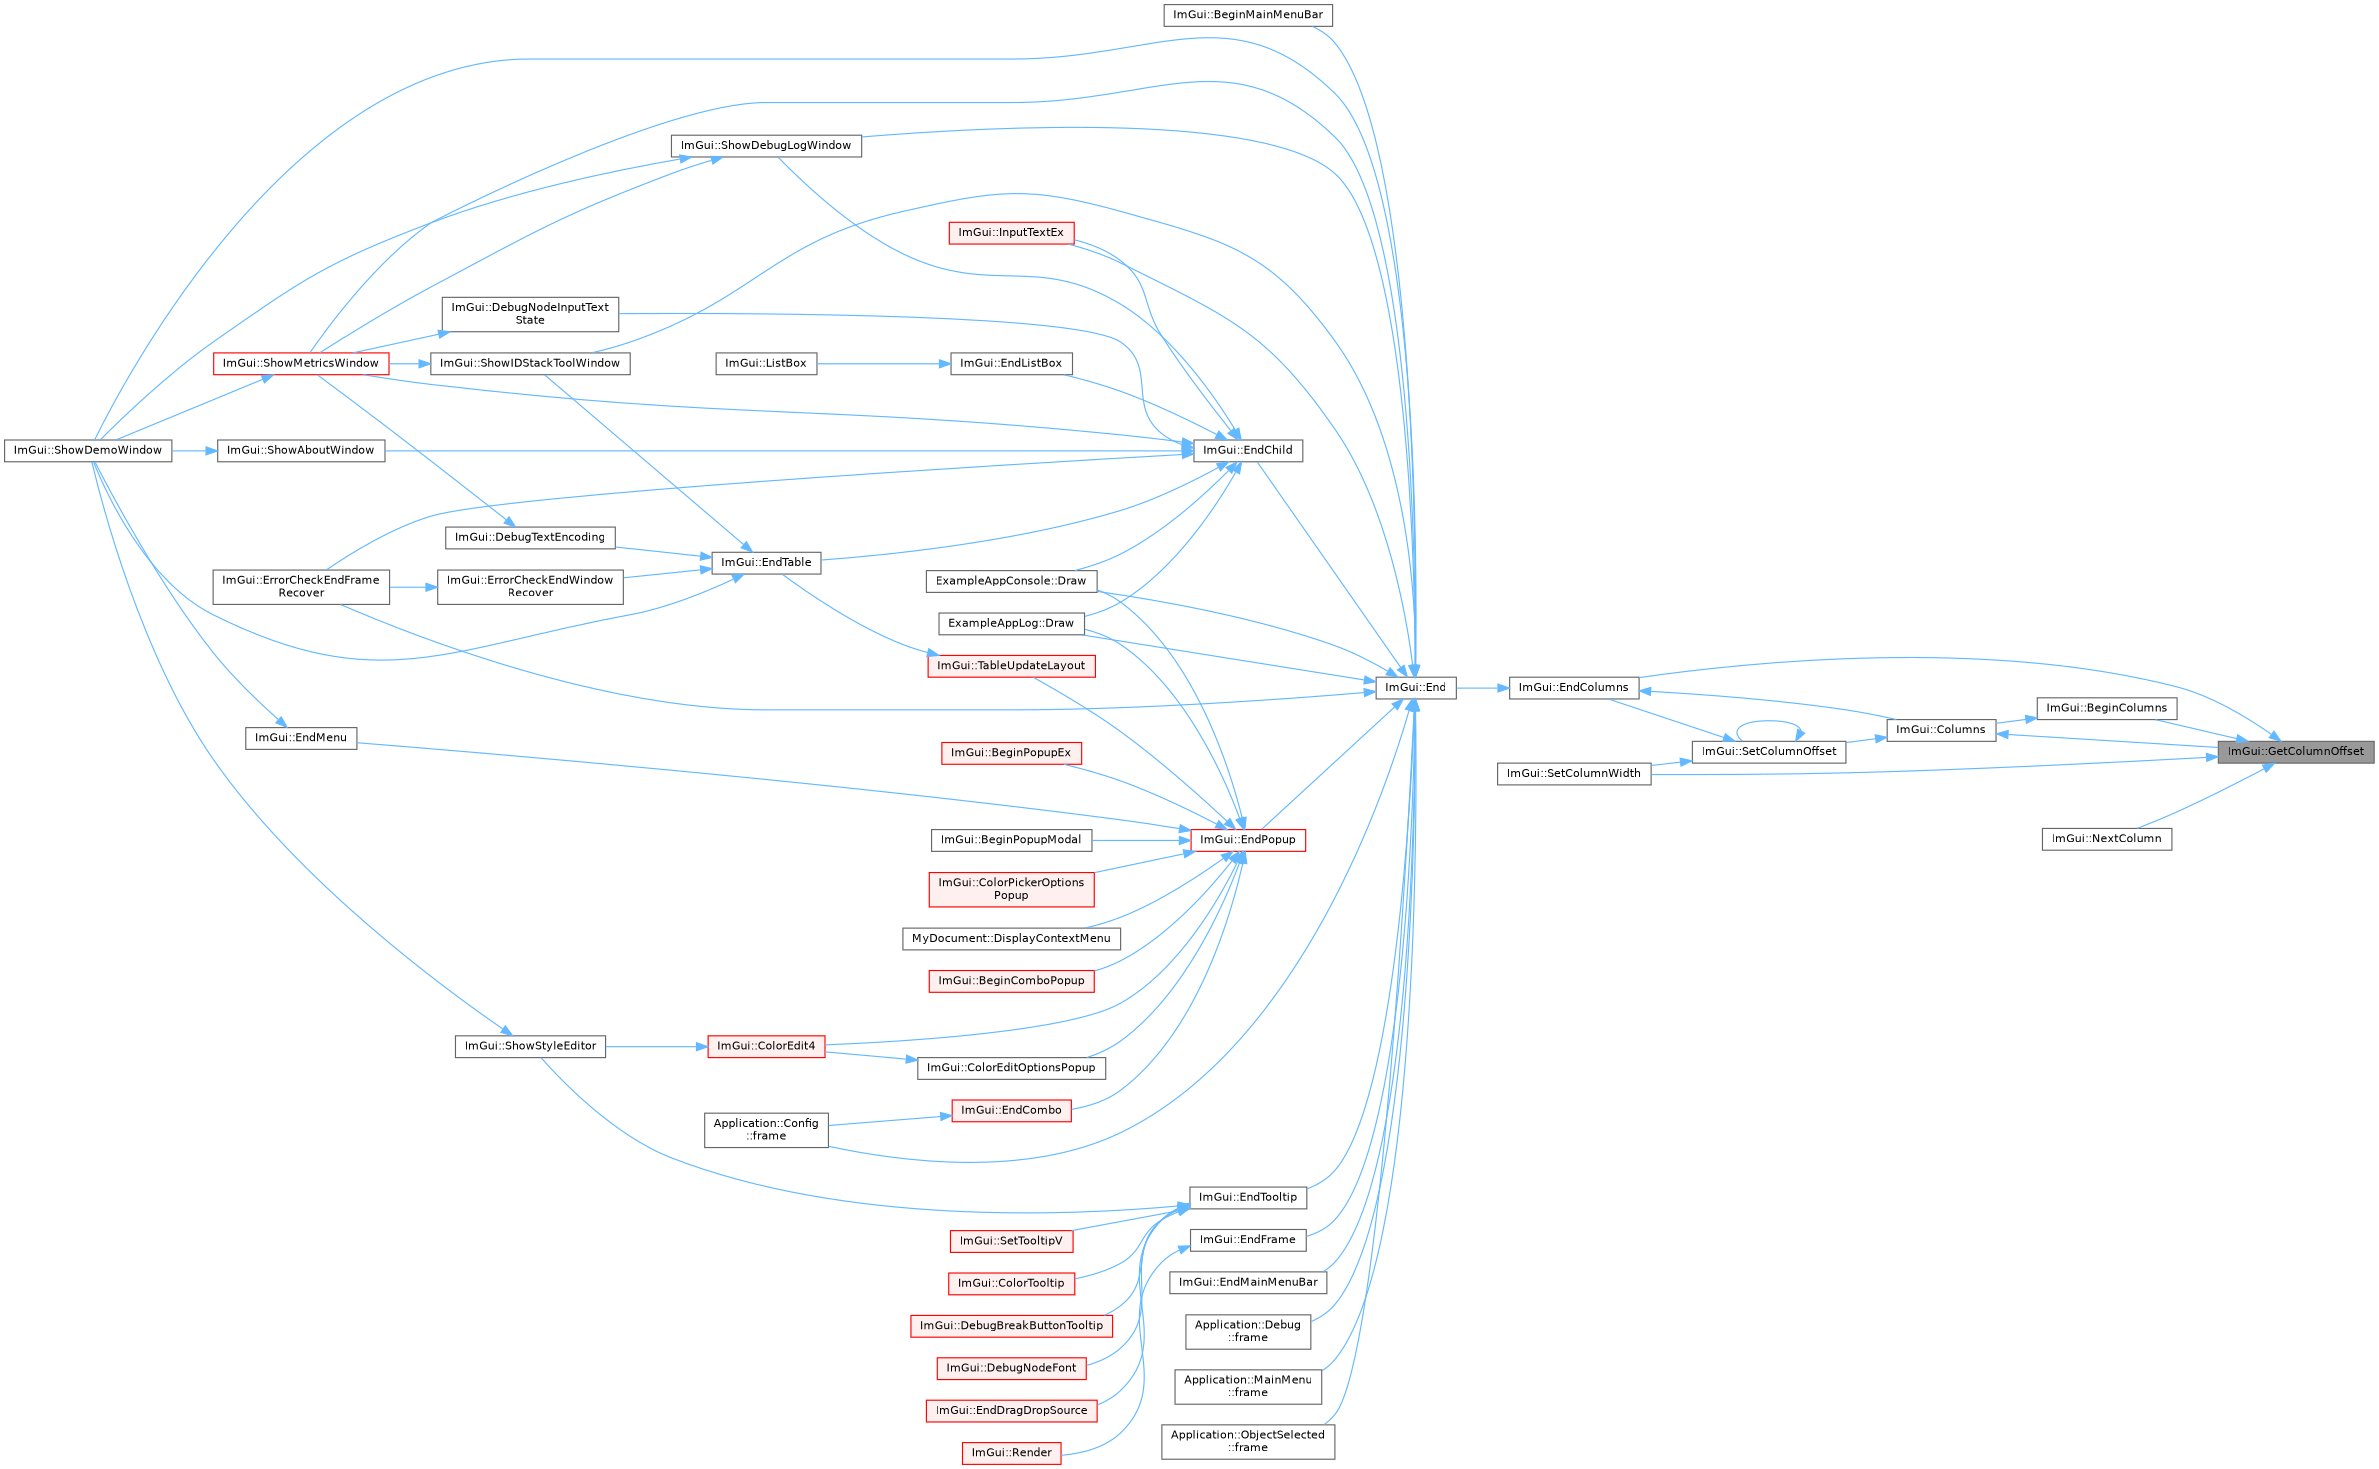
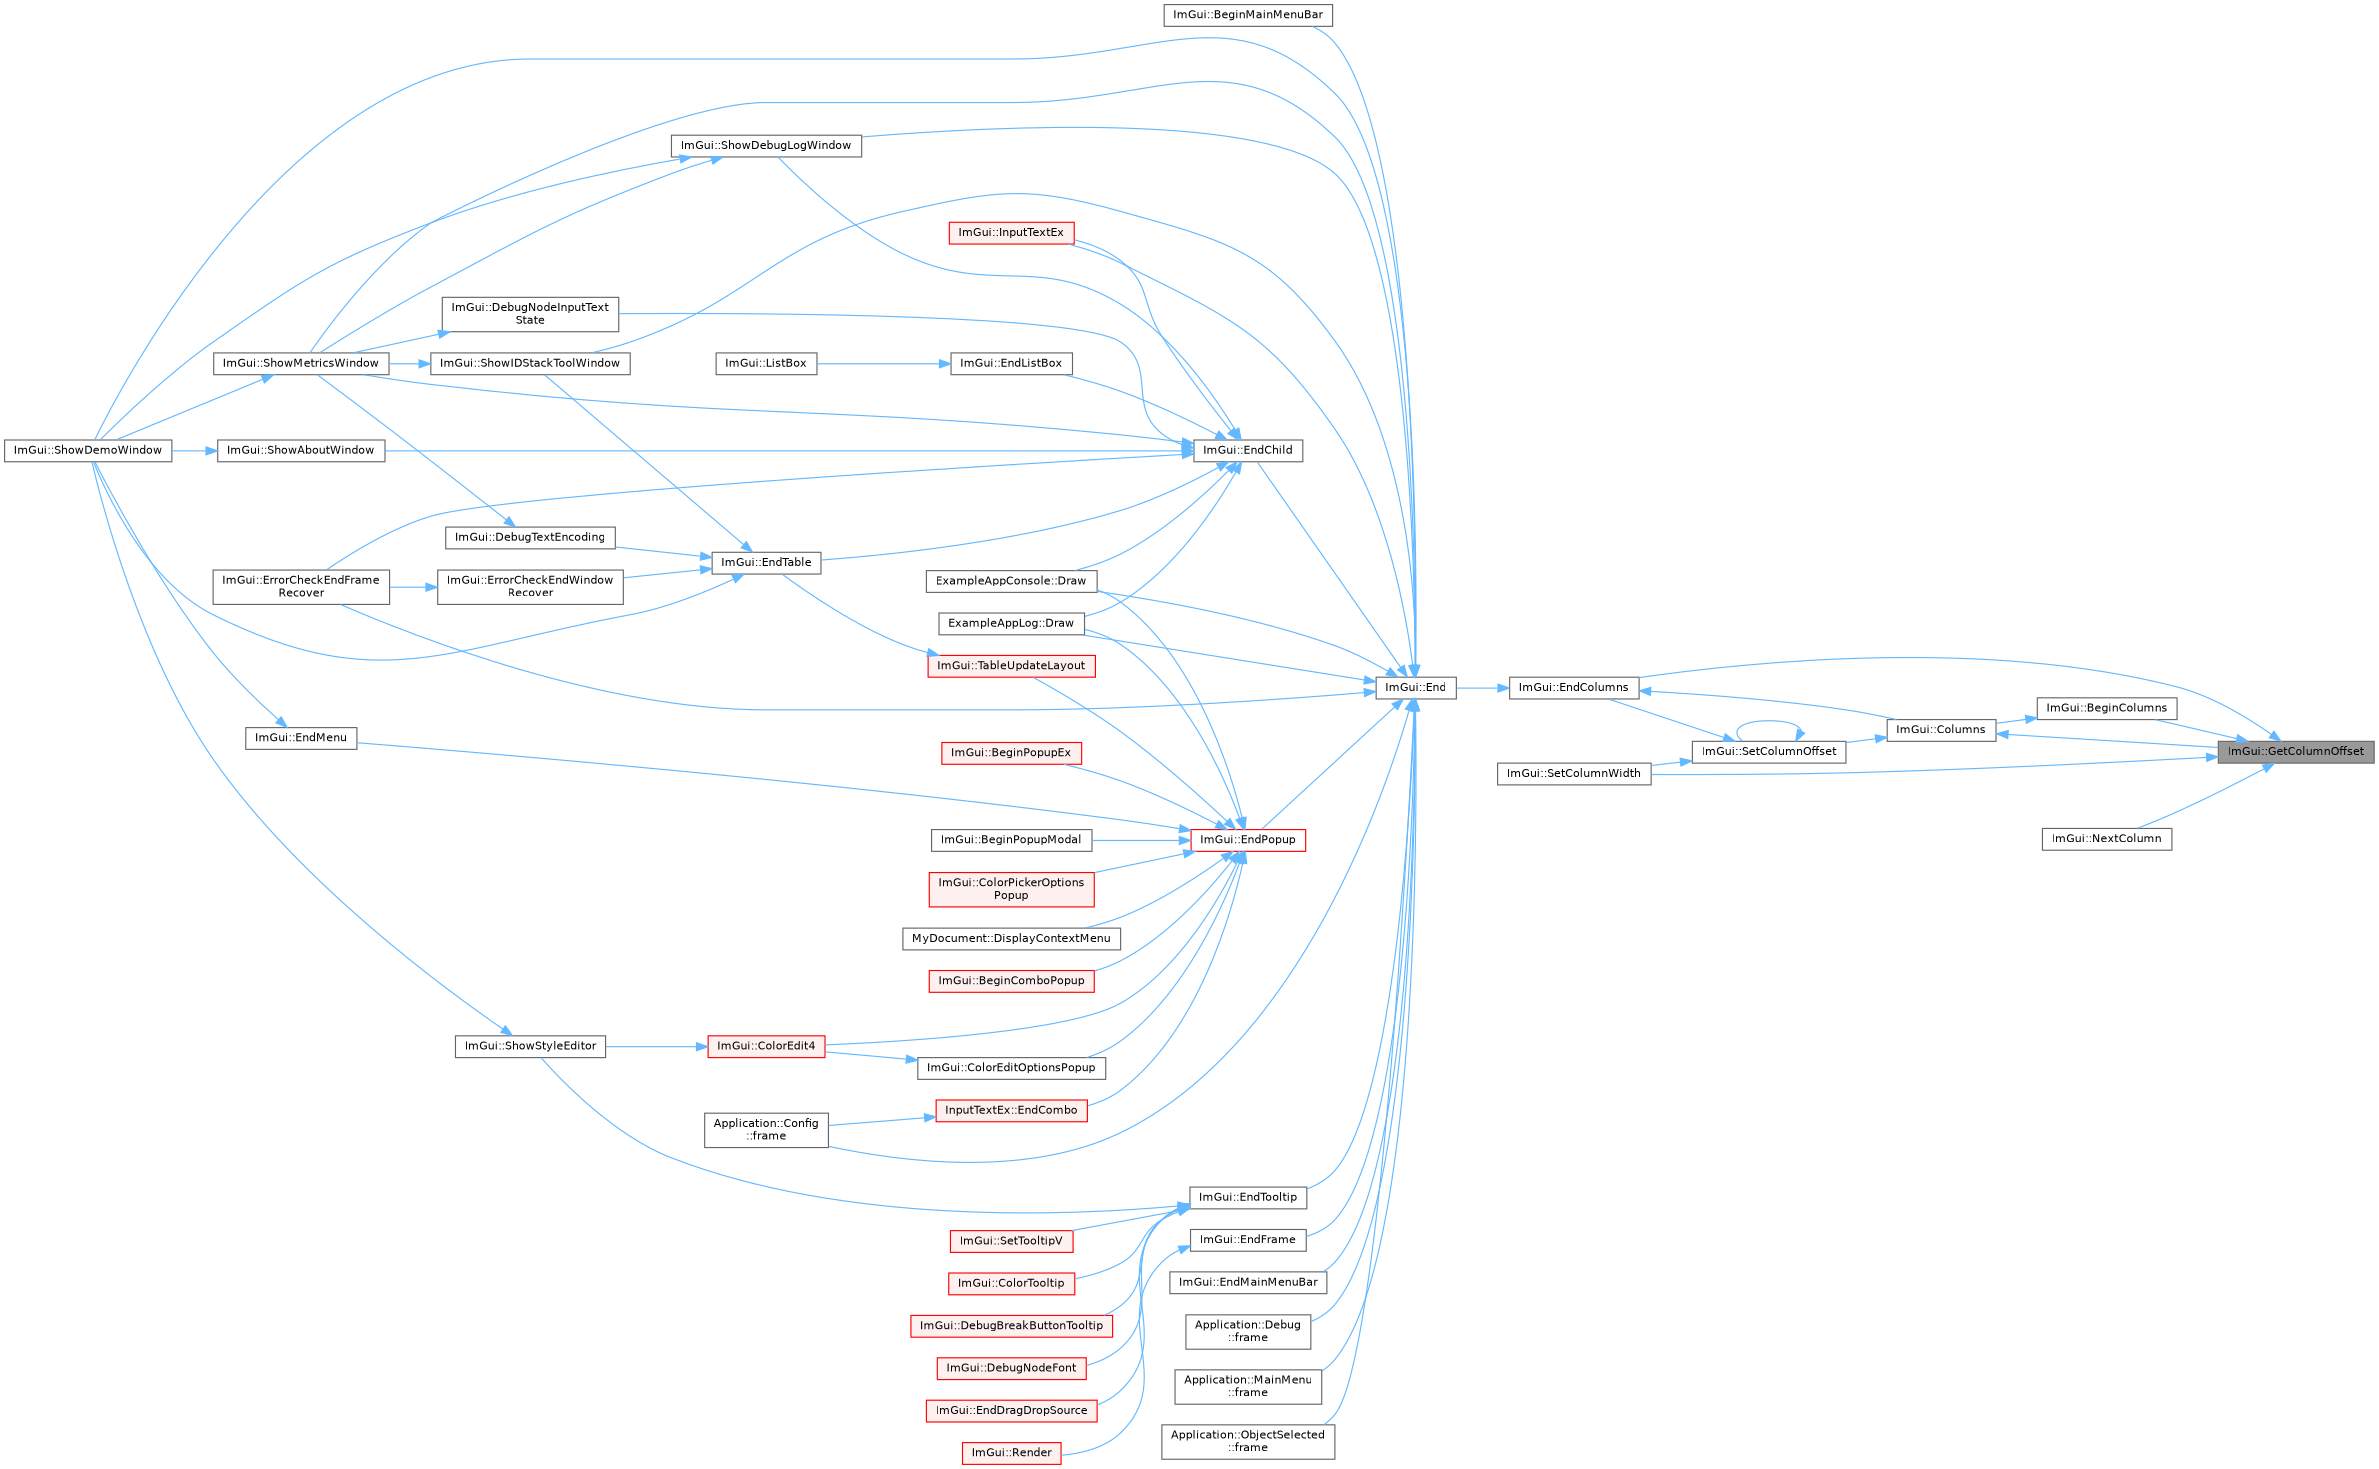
(301, 364) -> (301, 364)
(1012, 1111) -> (1012, 1111)
